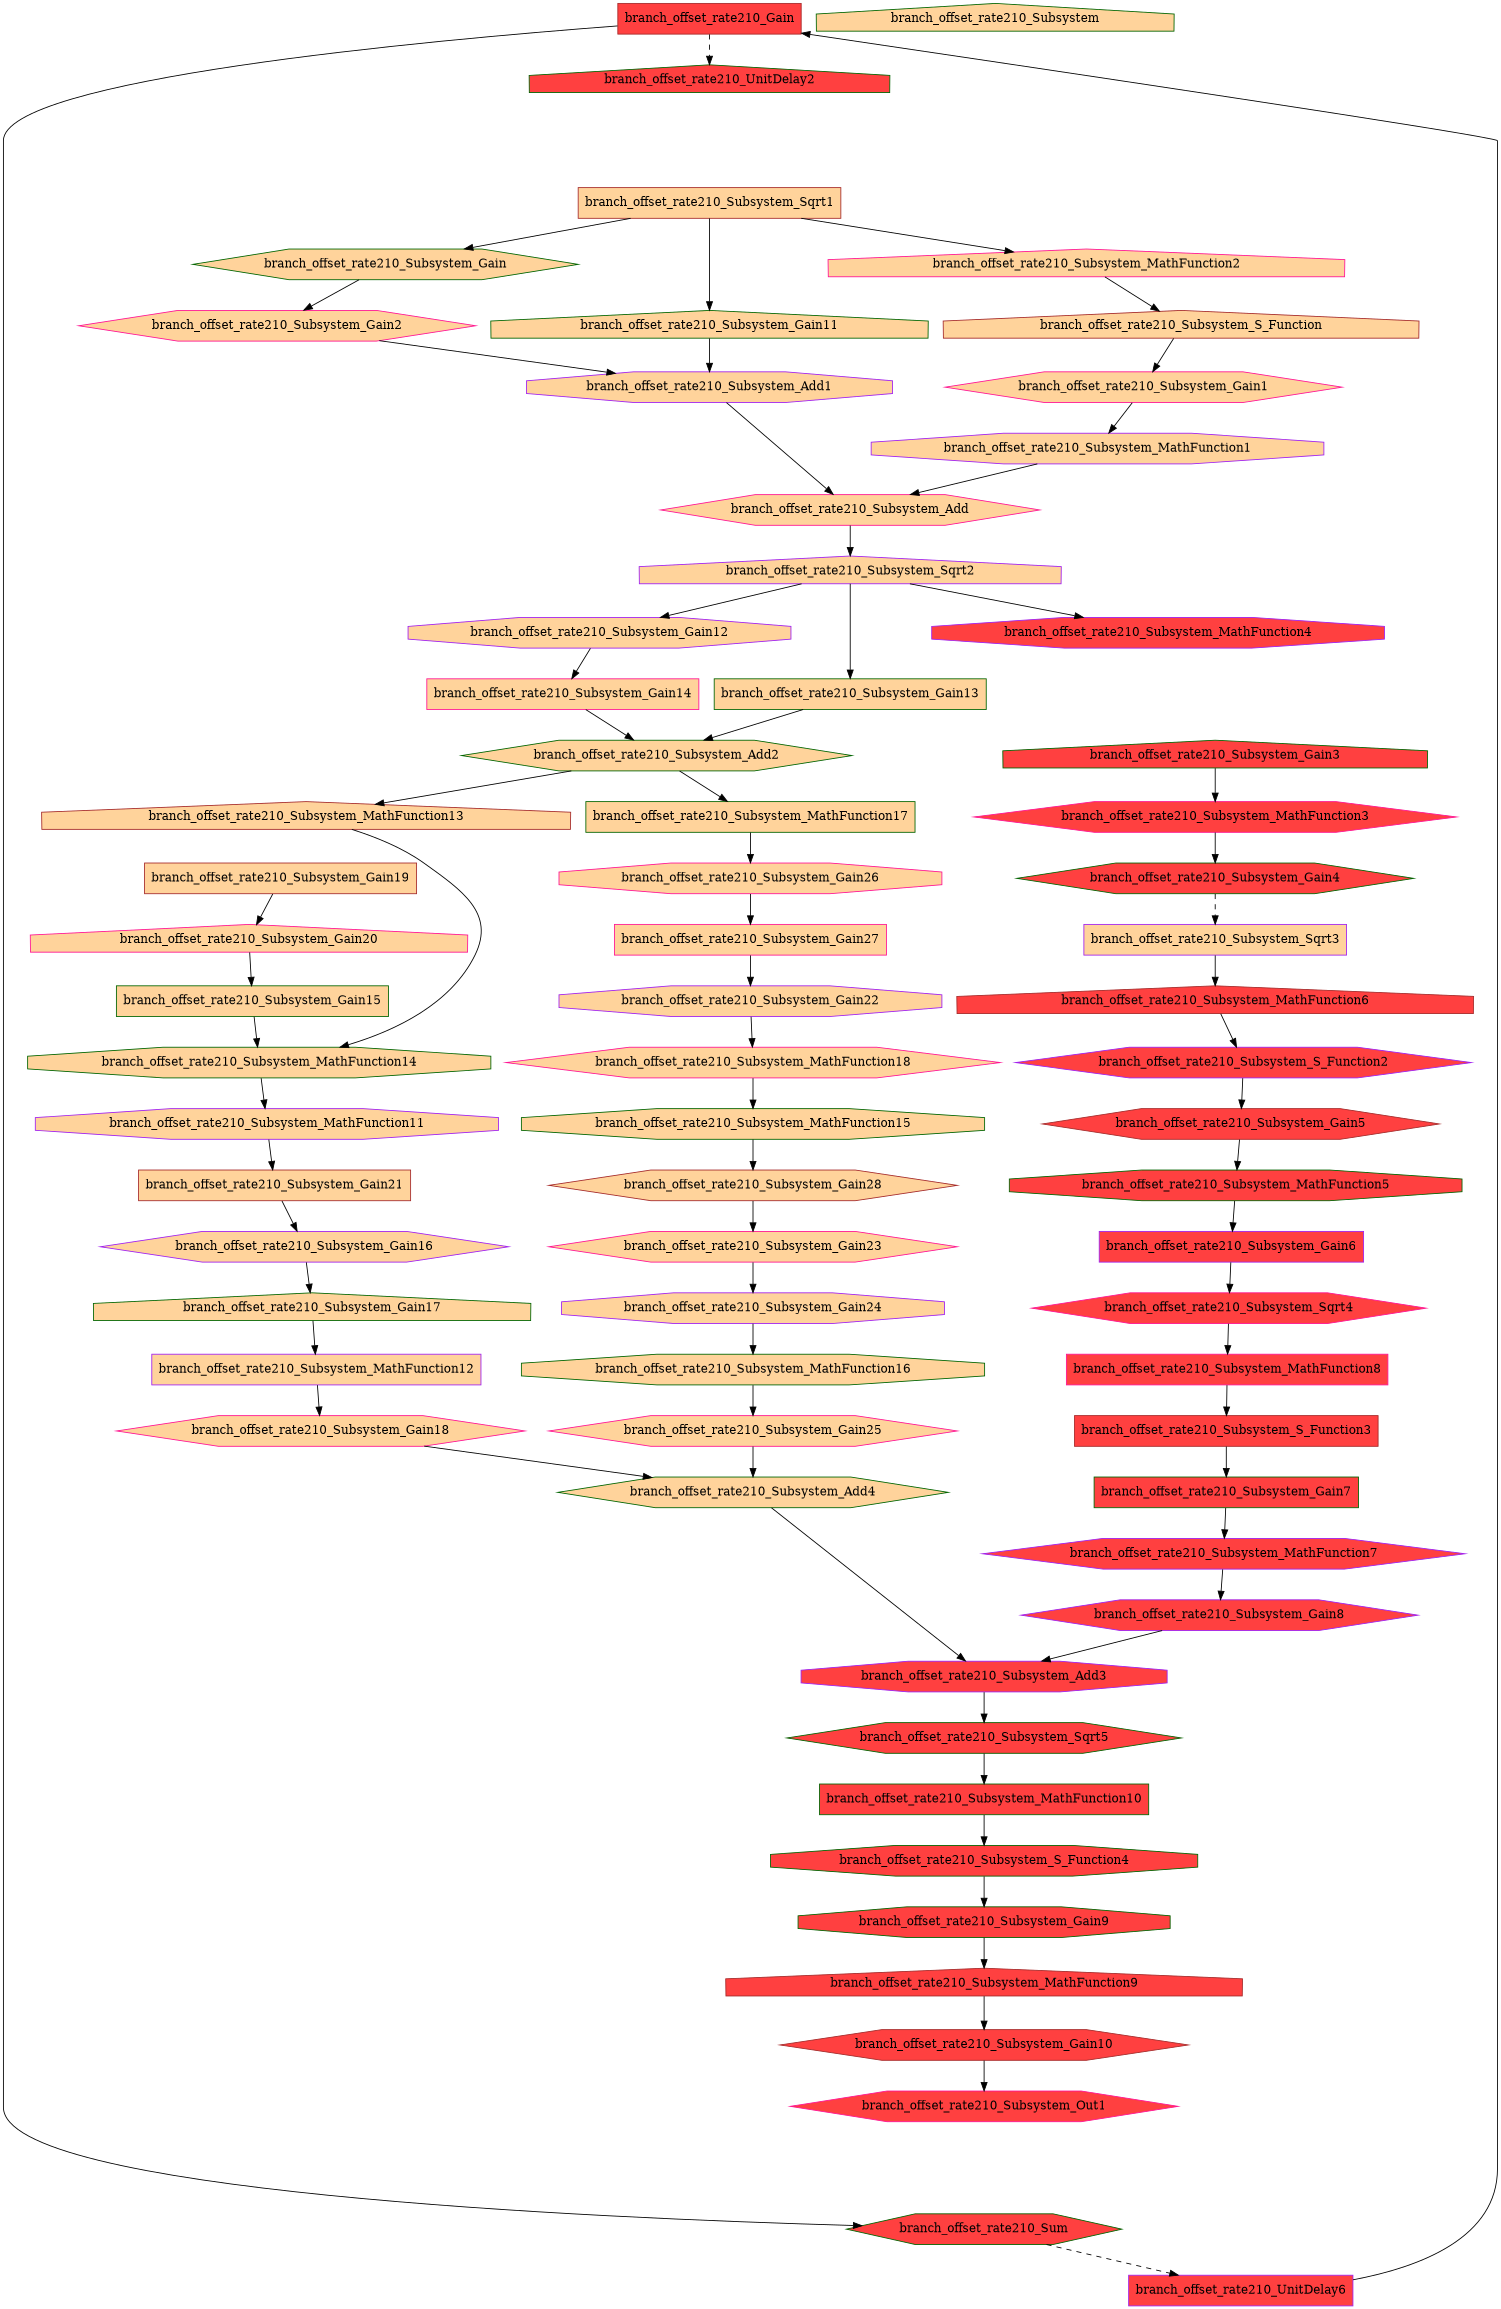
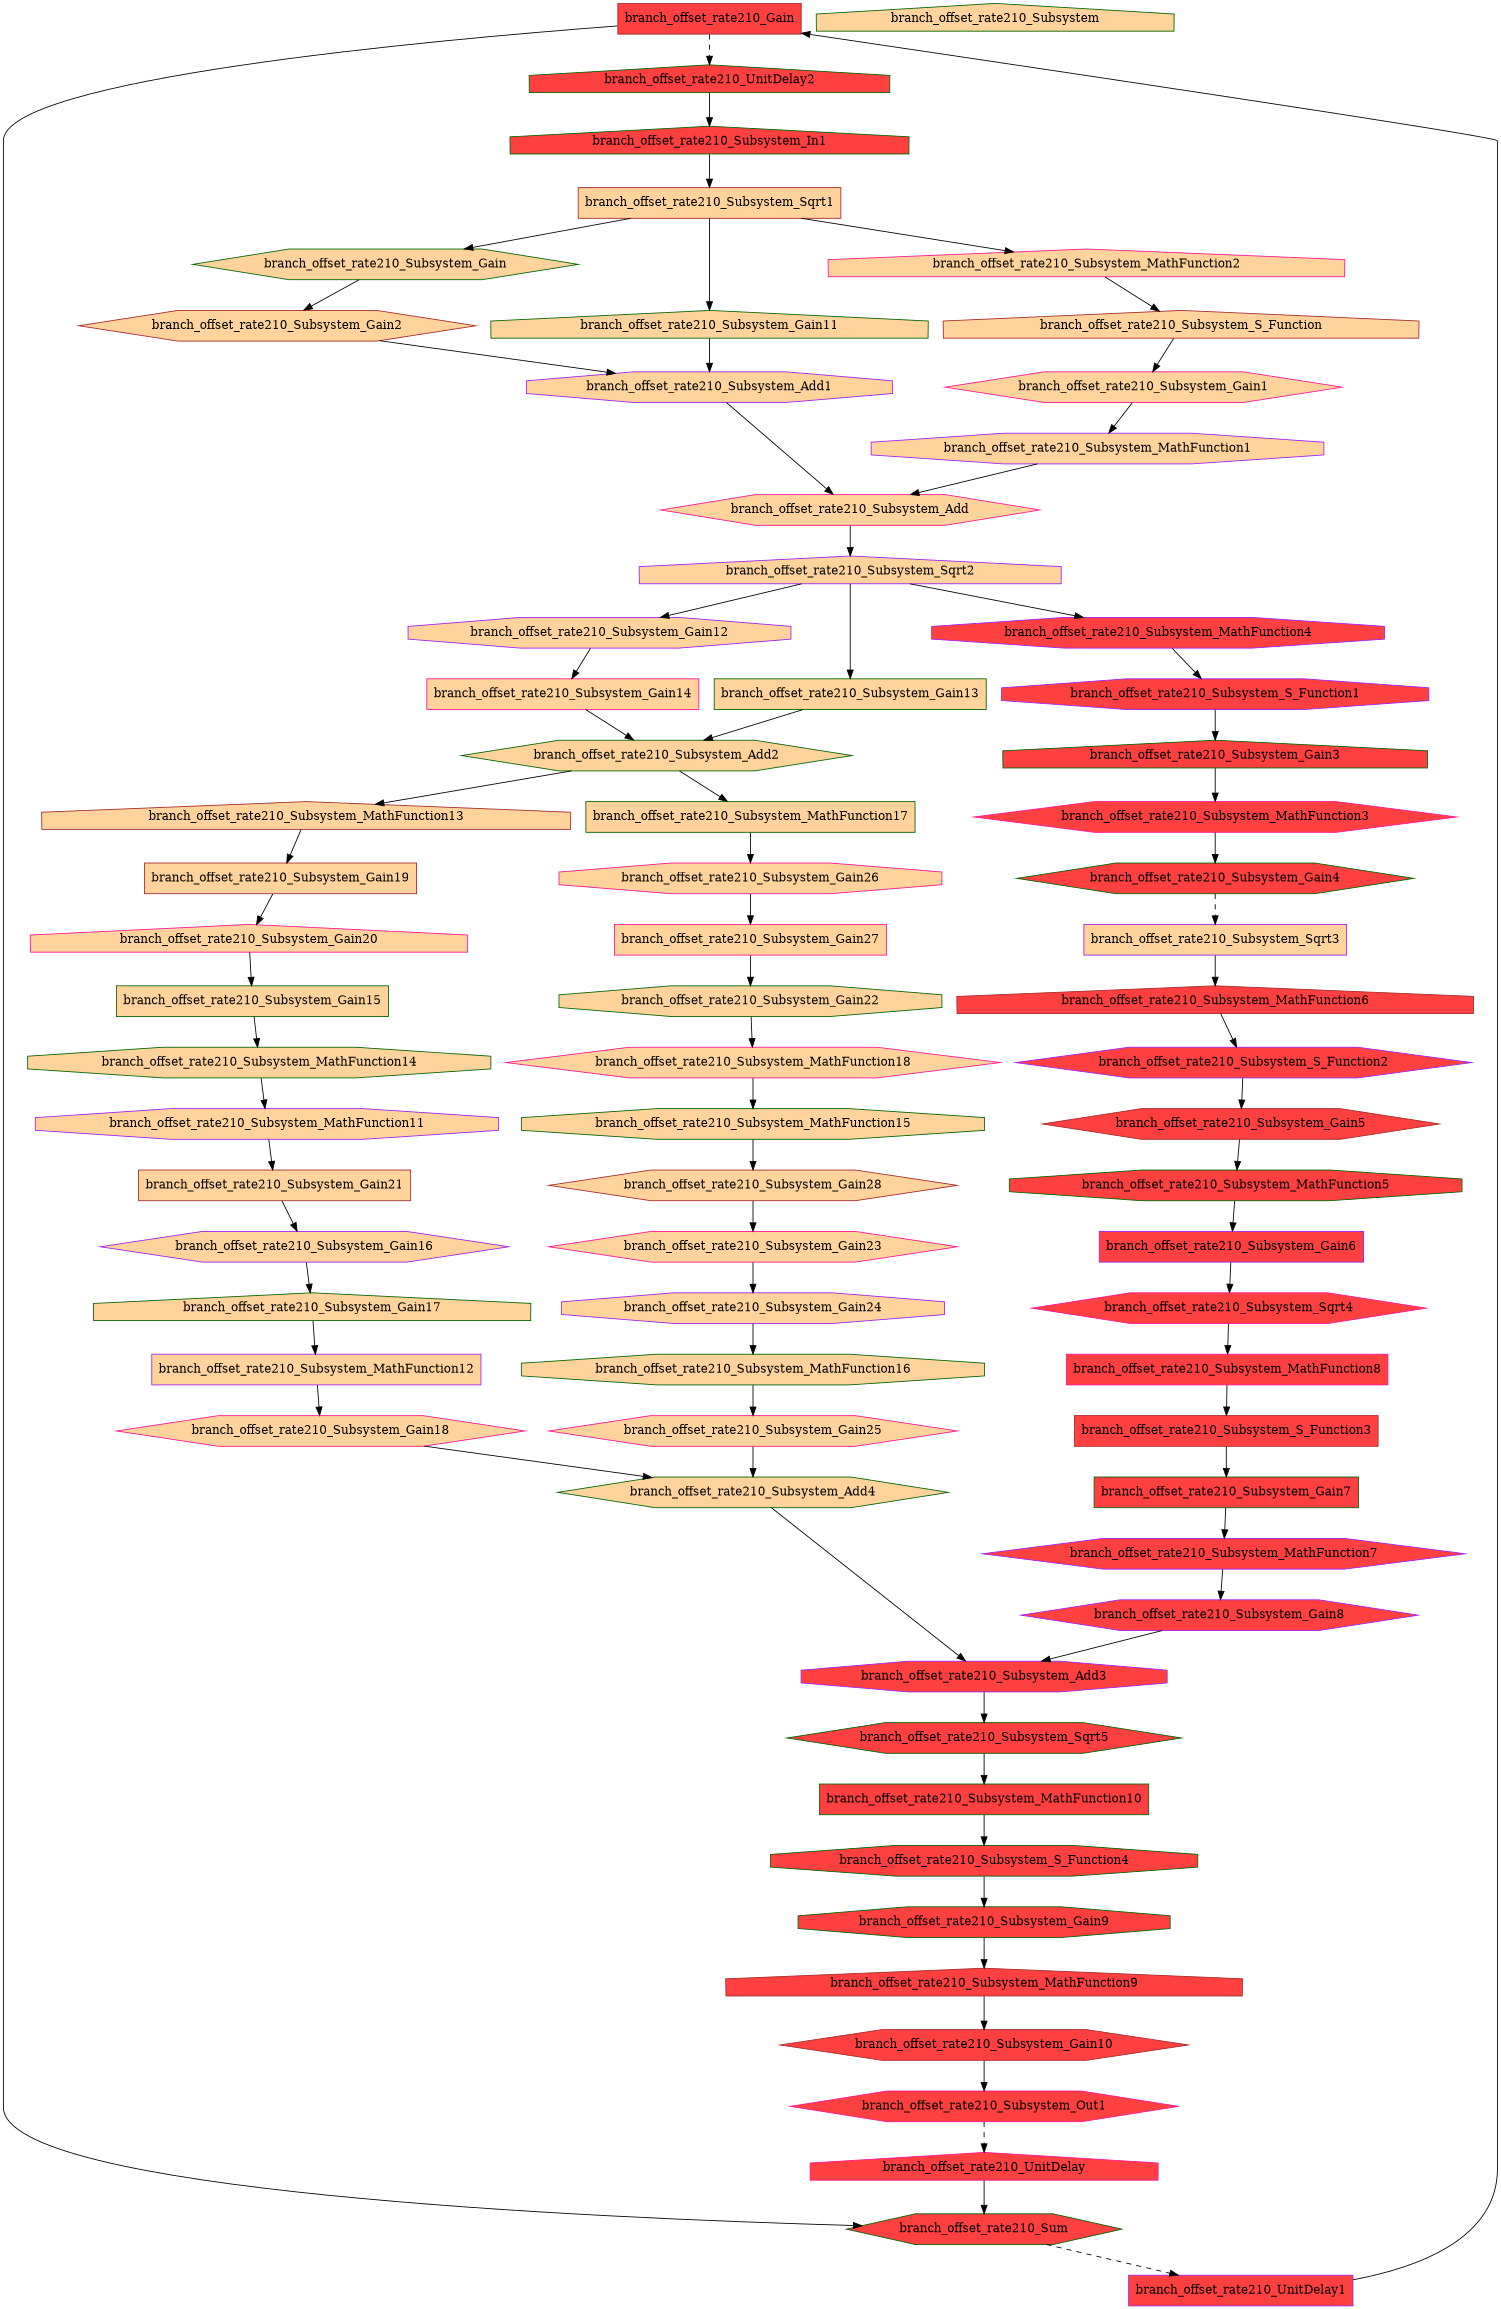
none -> (710, 142)
(277, 326) -> (277, 326)
none -> (1215, 694)
(480, 937) -> (296, 842)
(750, 1001) -> (750, 1001)
none -> (984, 2168)
(1241, 2291) -> (1241, 2291)
